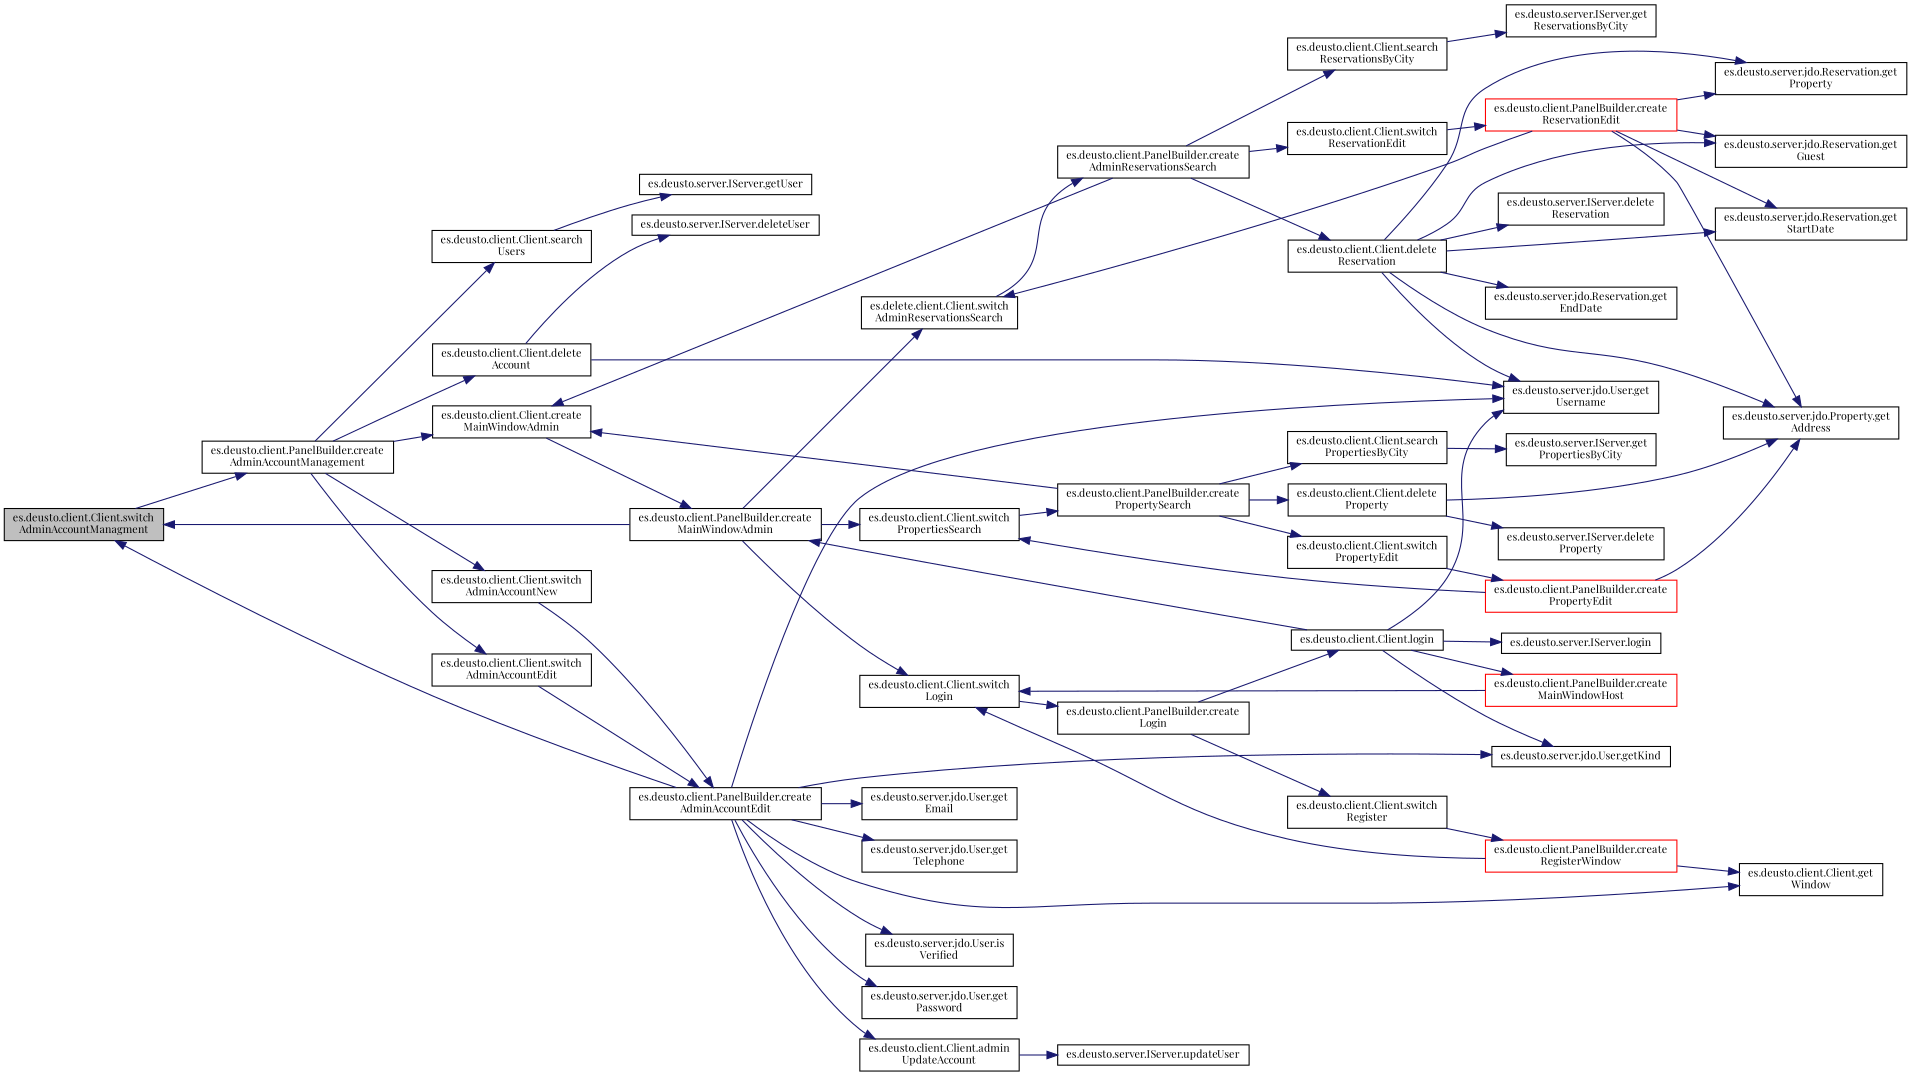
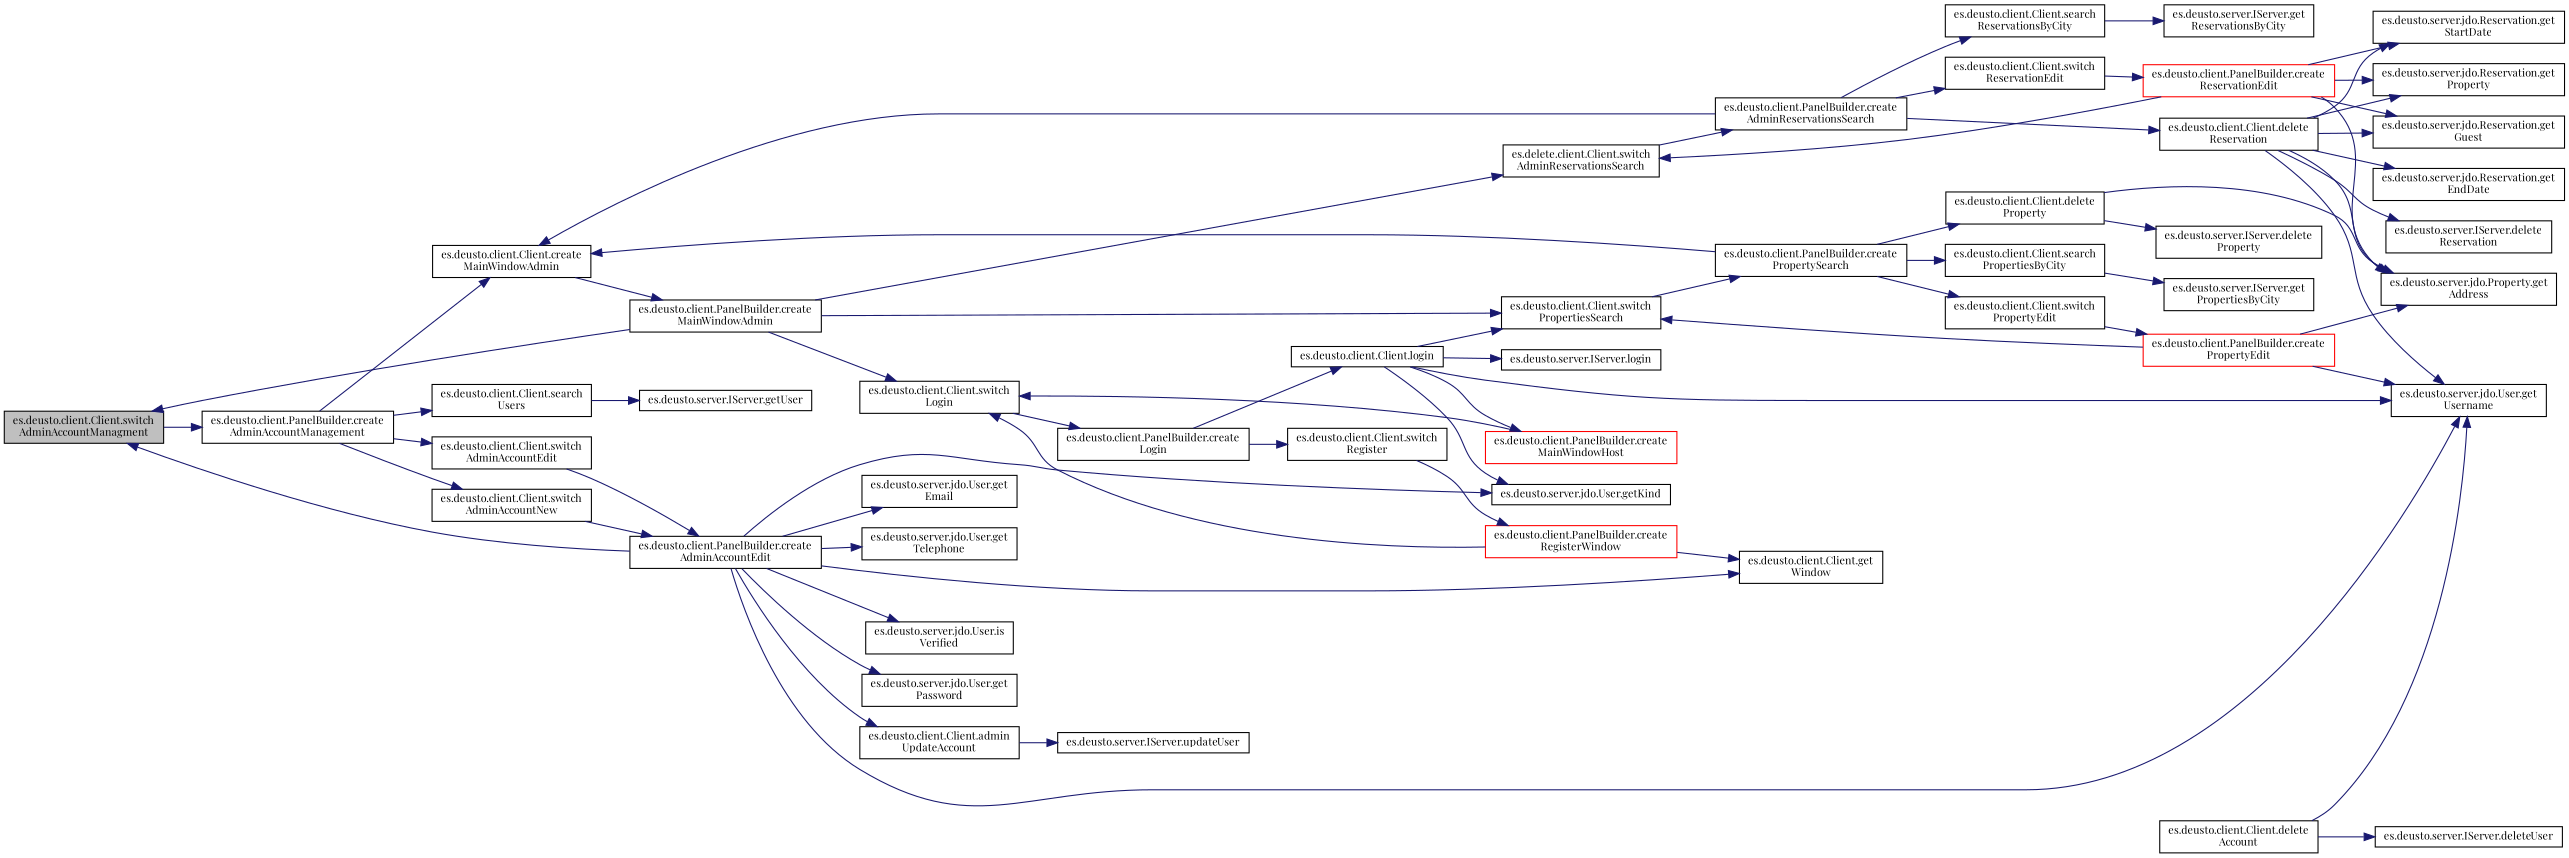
none -> (2348, 374)
(399, 411) -> none
(1063, 587) -> (1454, 339)
